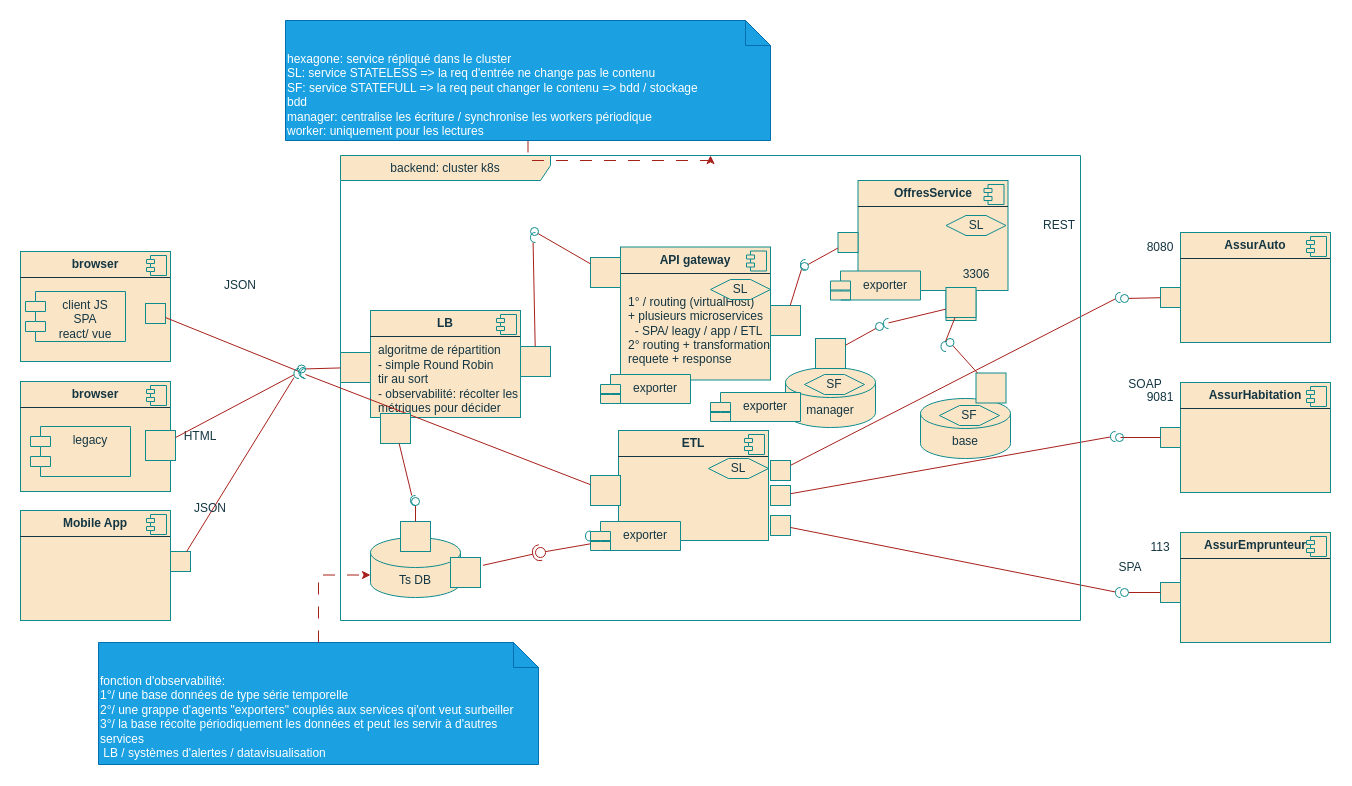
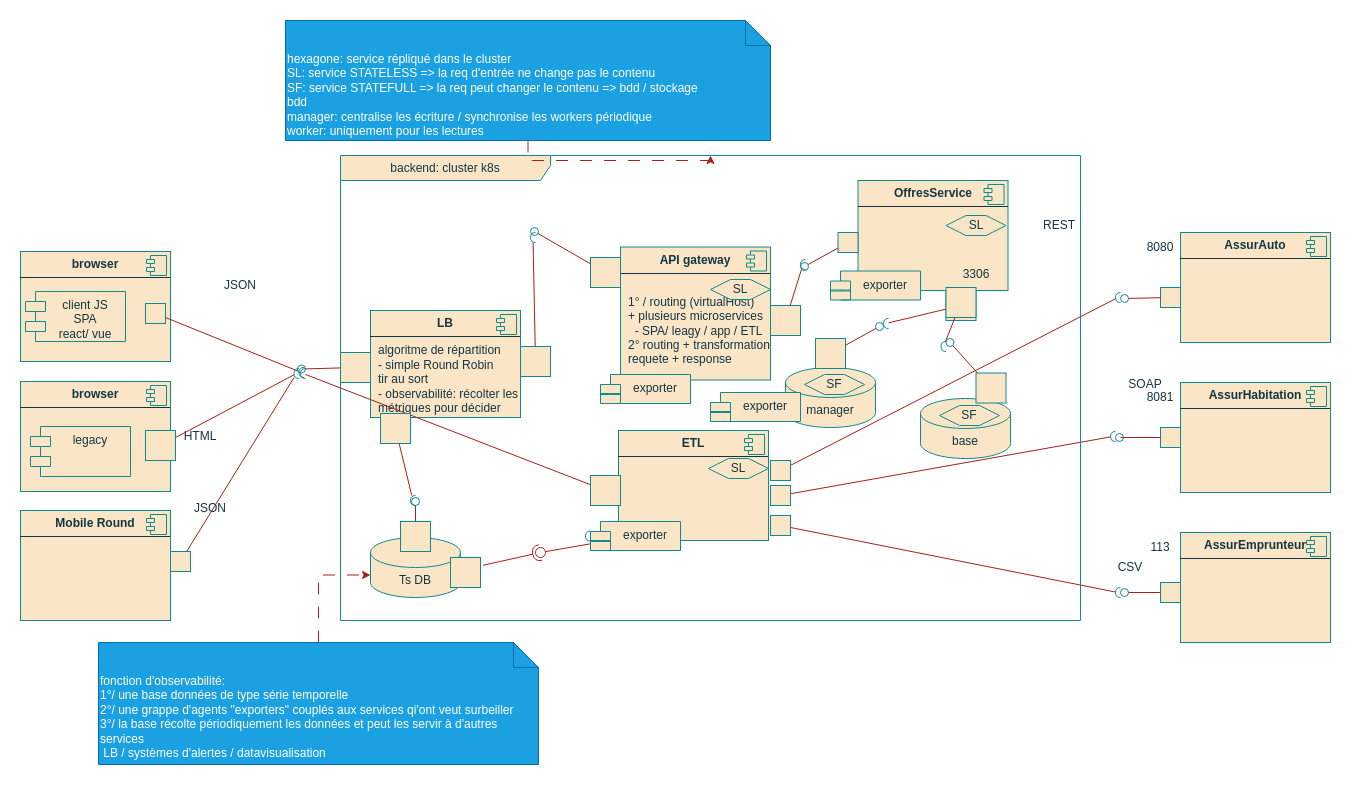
(1161, 398) -> (1161, 398)
(49, 511) -> (56, 511)
(1131, 568) -> (1131, 568)
